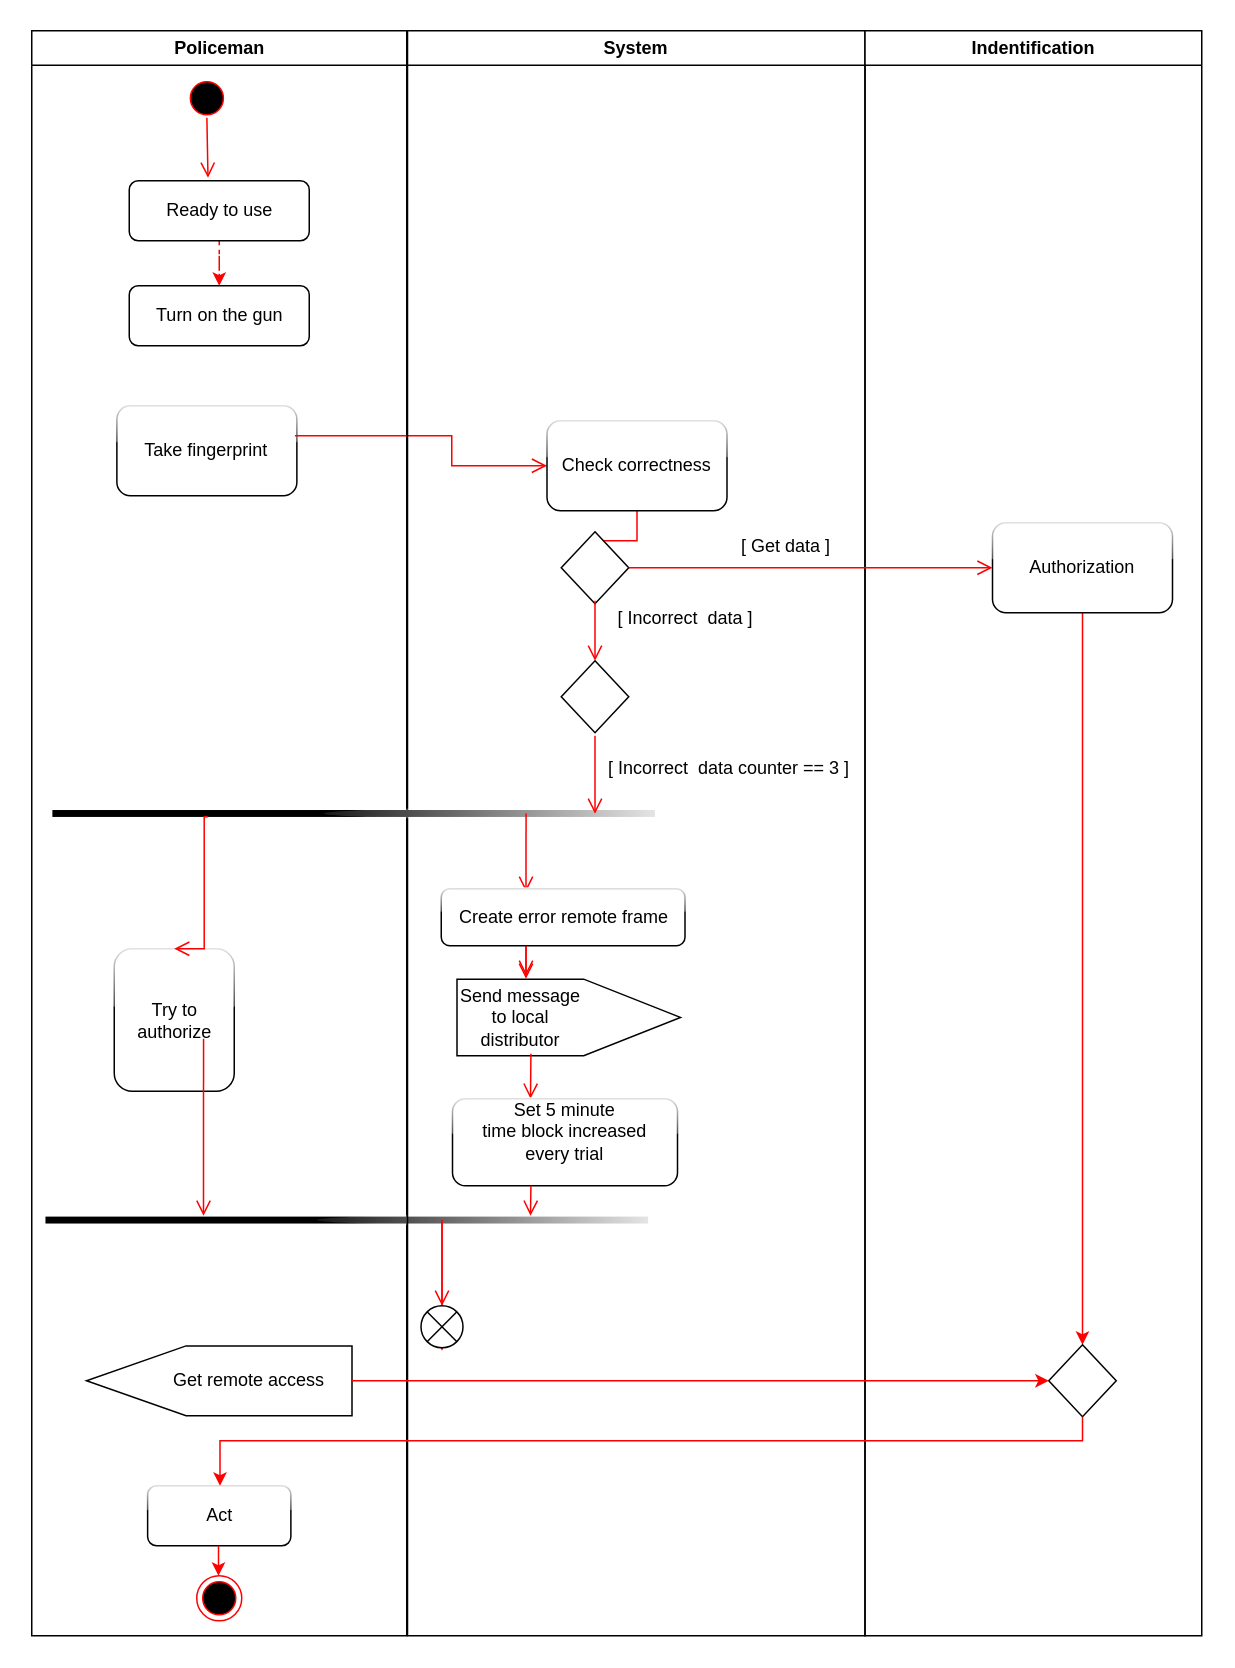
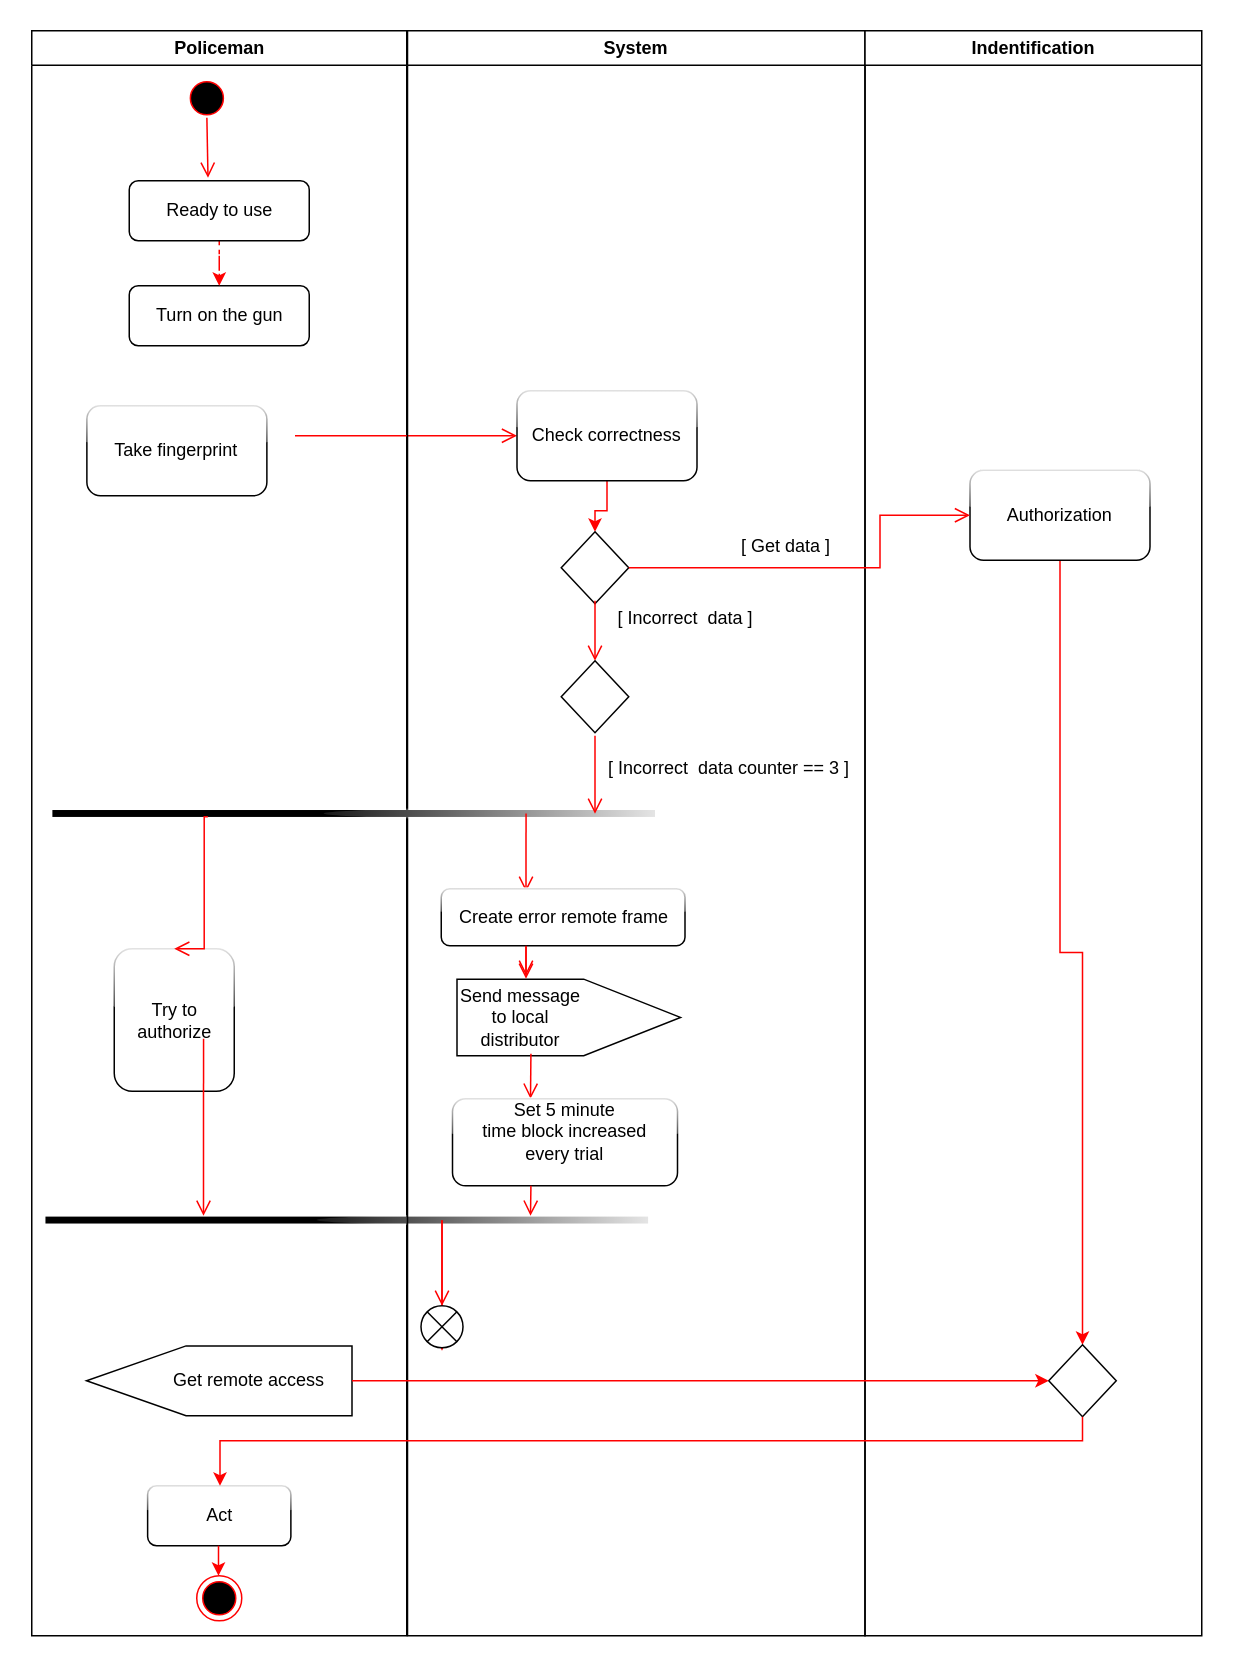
(207, 451) -> (177, 451)
(637, 466) -> (607, 436)
(1082, 568) -> (1060, 515)
